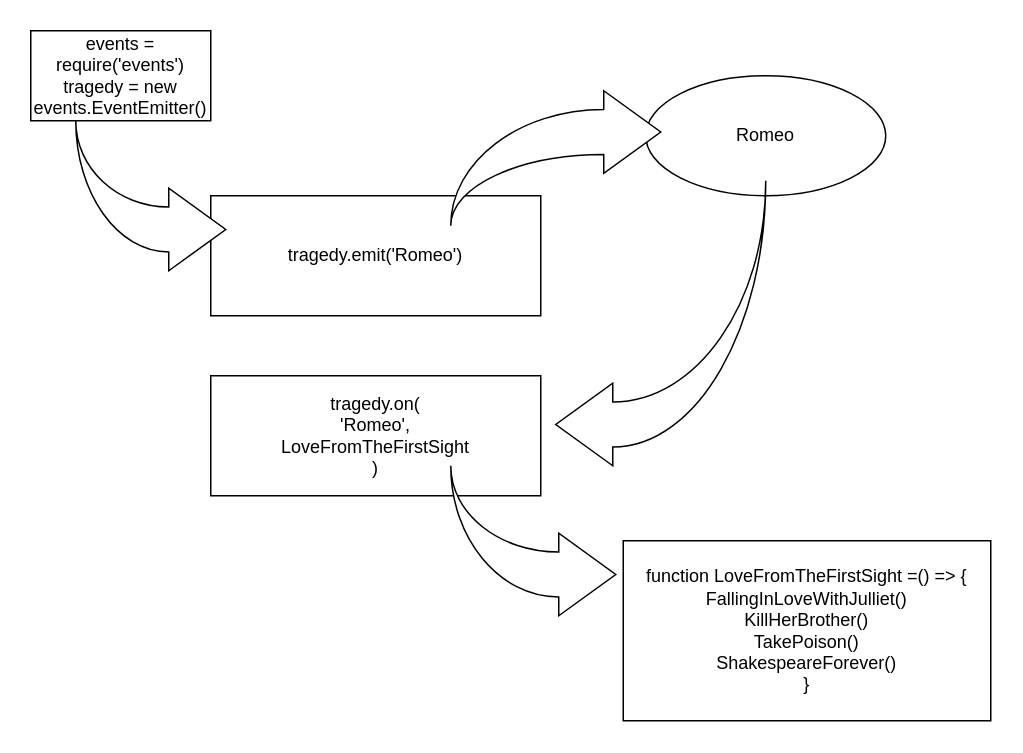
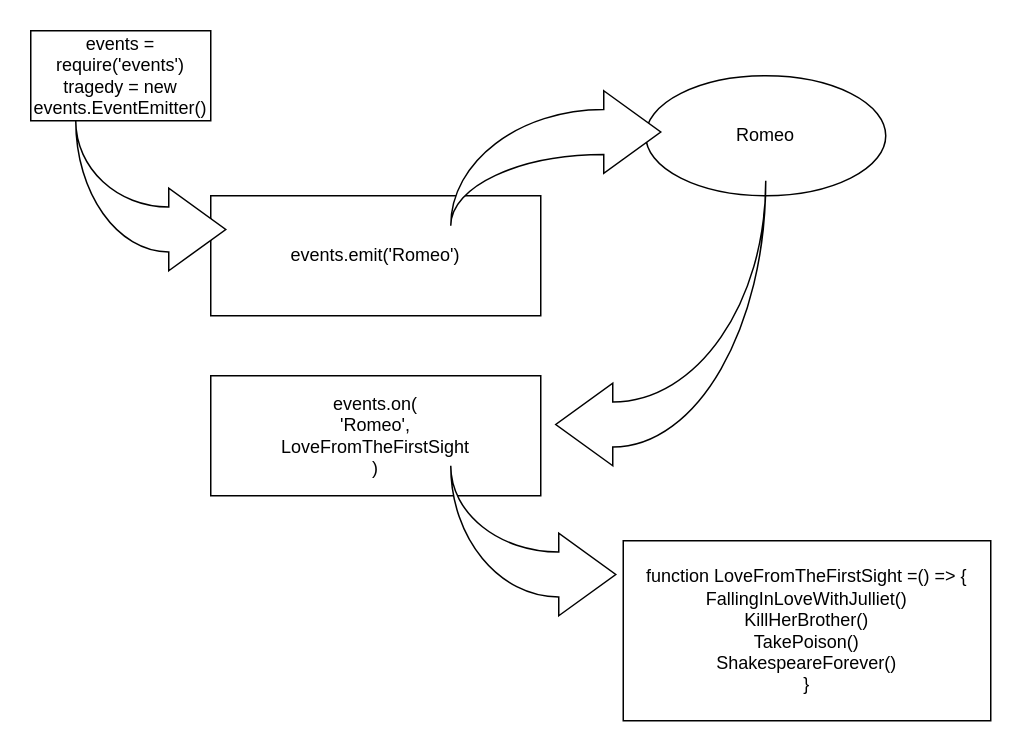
(376, 256) -> (376, 256)
(376, 436) -> (376, 436)
